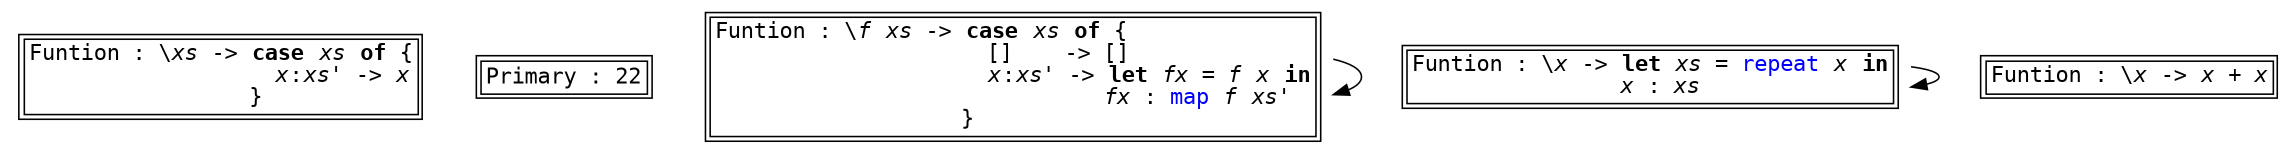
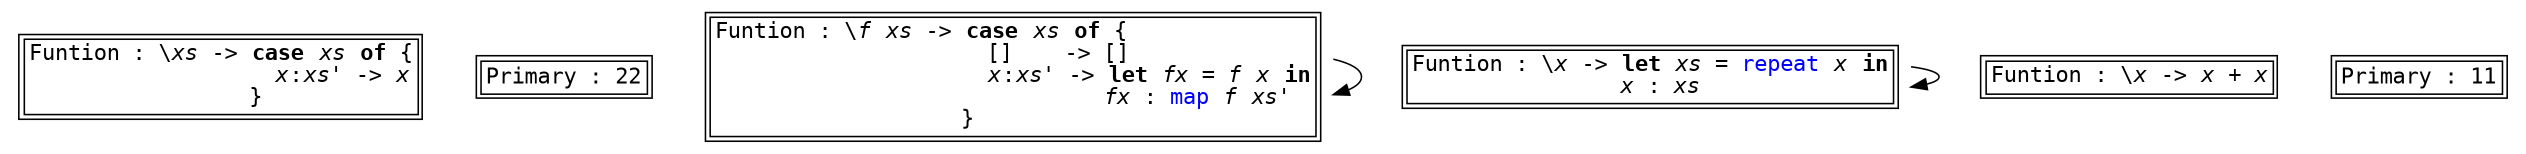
none -> (2419, 77)
